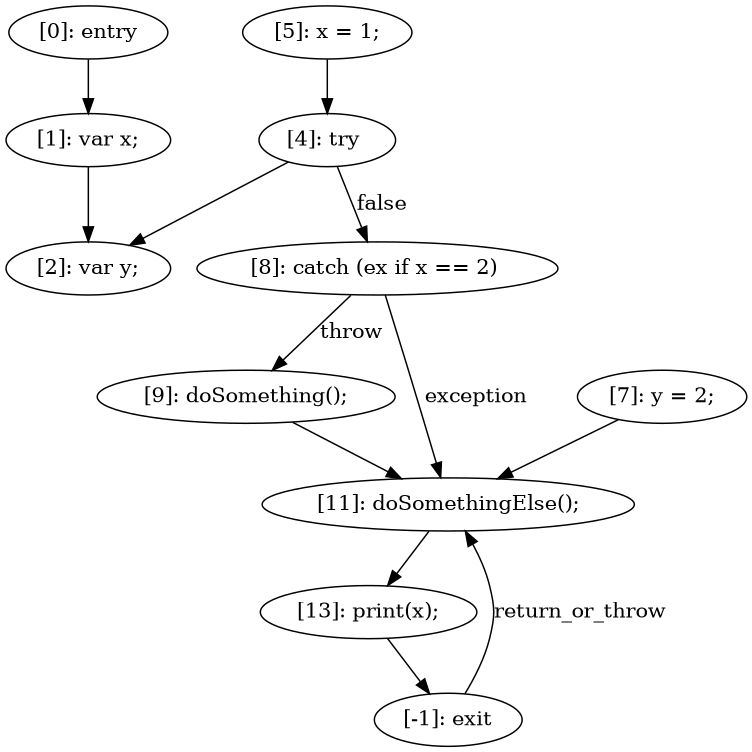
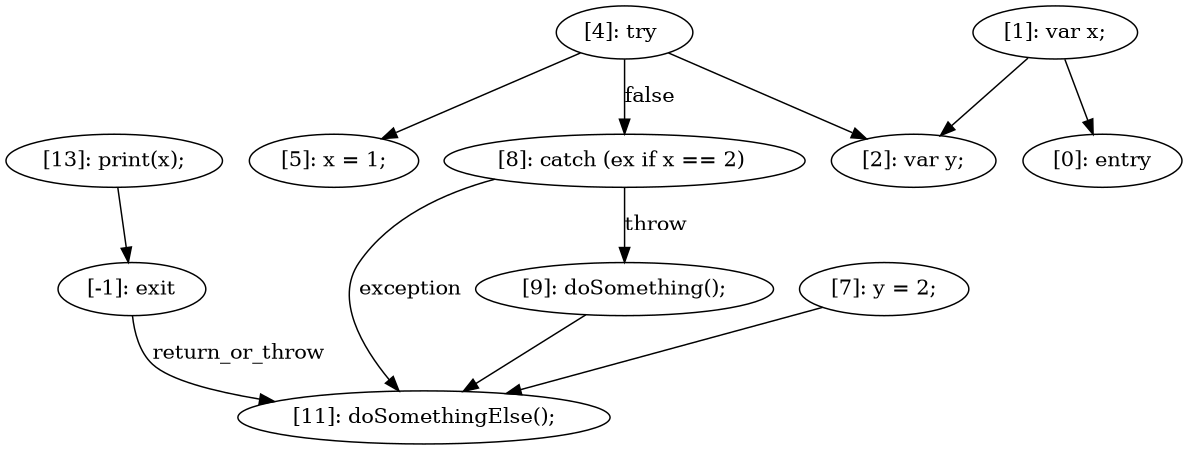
(88, 79) -> (1076, 90)
(327, 79) -> (488, 93)
(413, 553) -> none
